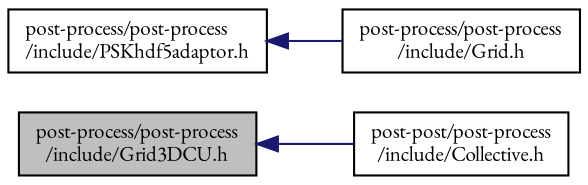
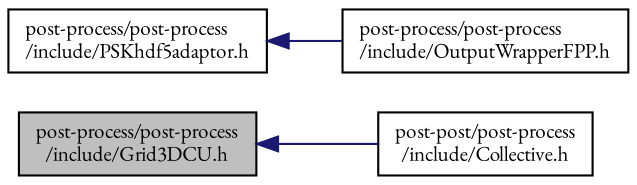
(461, 41) -> (485, 41)
